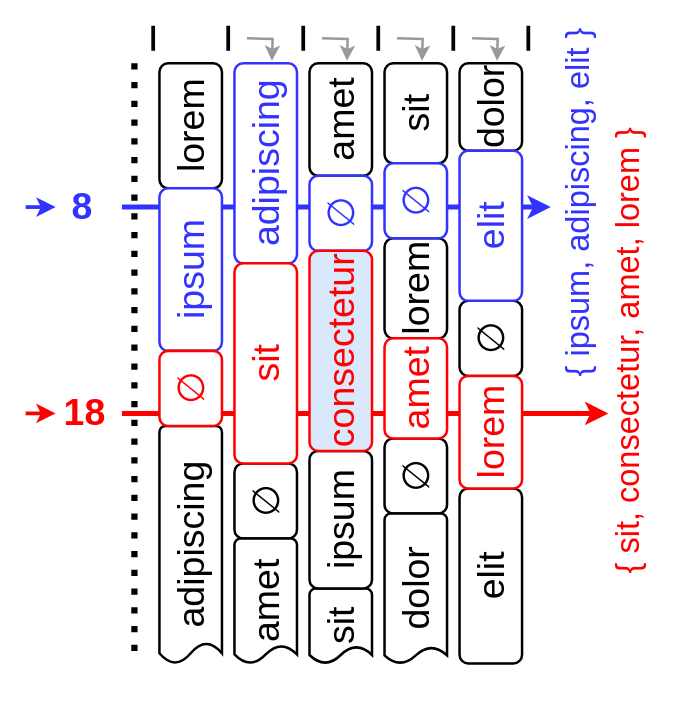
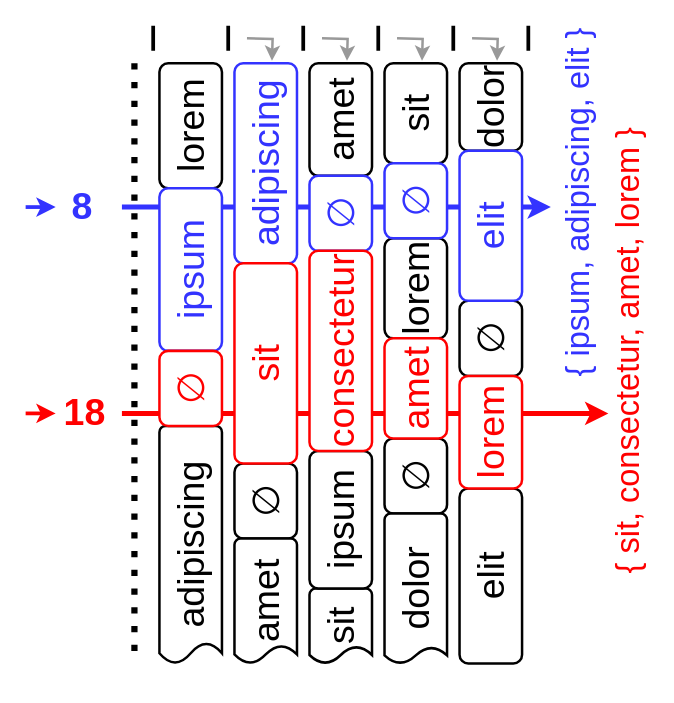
(341, 351) -> (341, 351)
